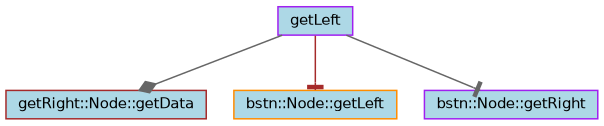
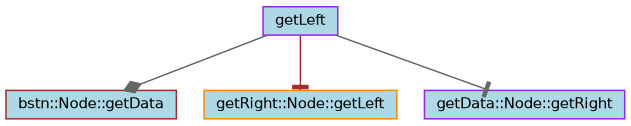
(106, 105) -> (91, 105)
(315, 105) -> (300, 105)
(511, 105) -> (525, 105)
